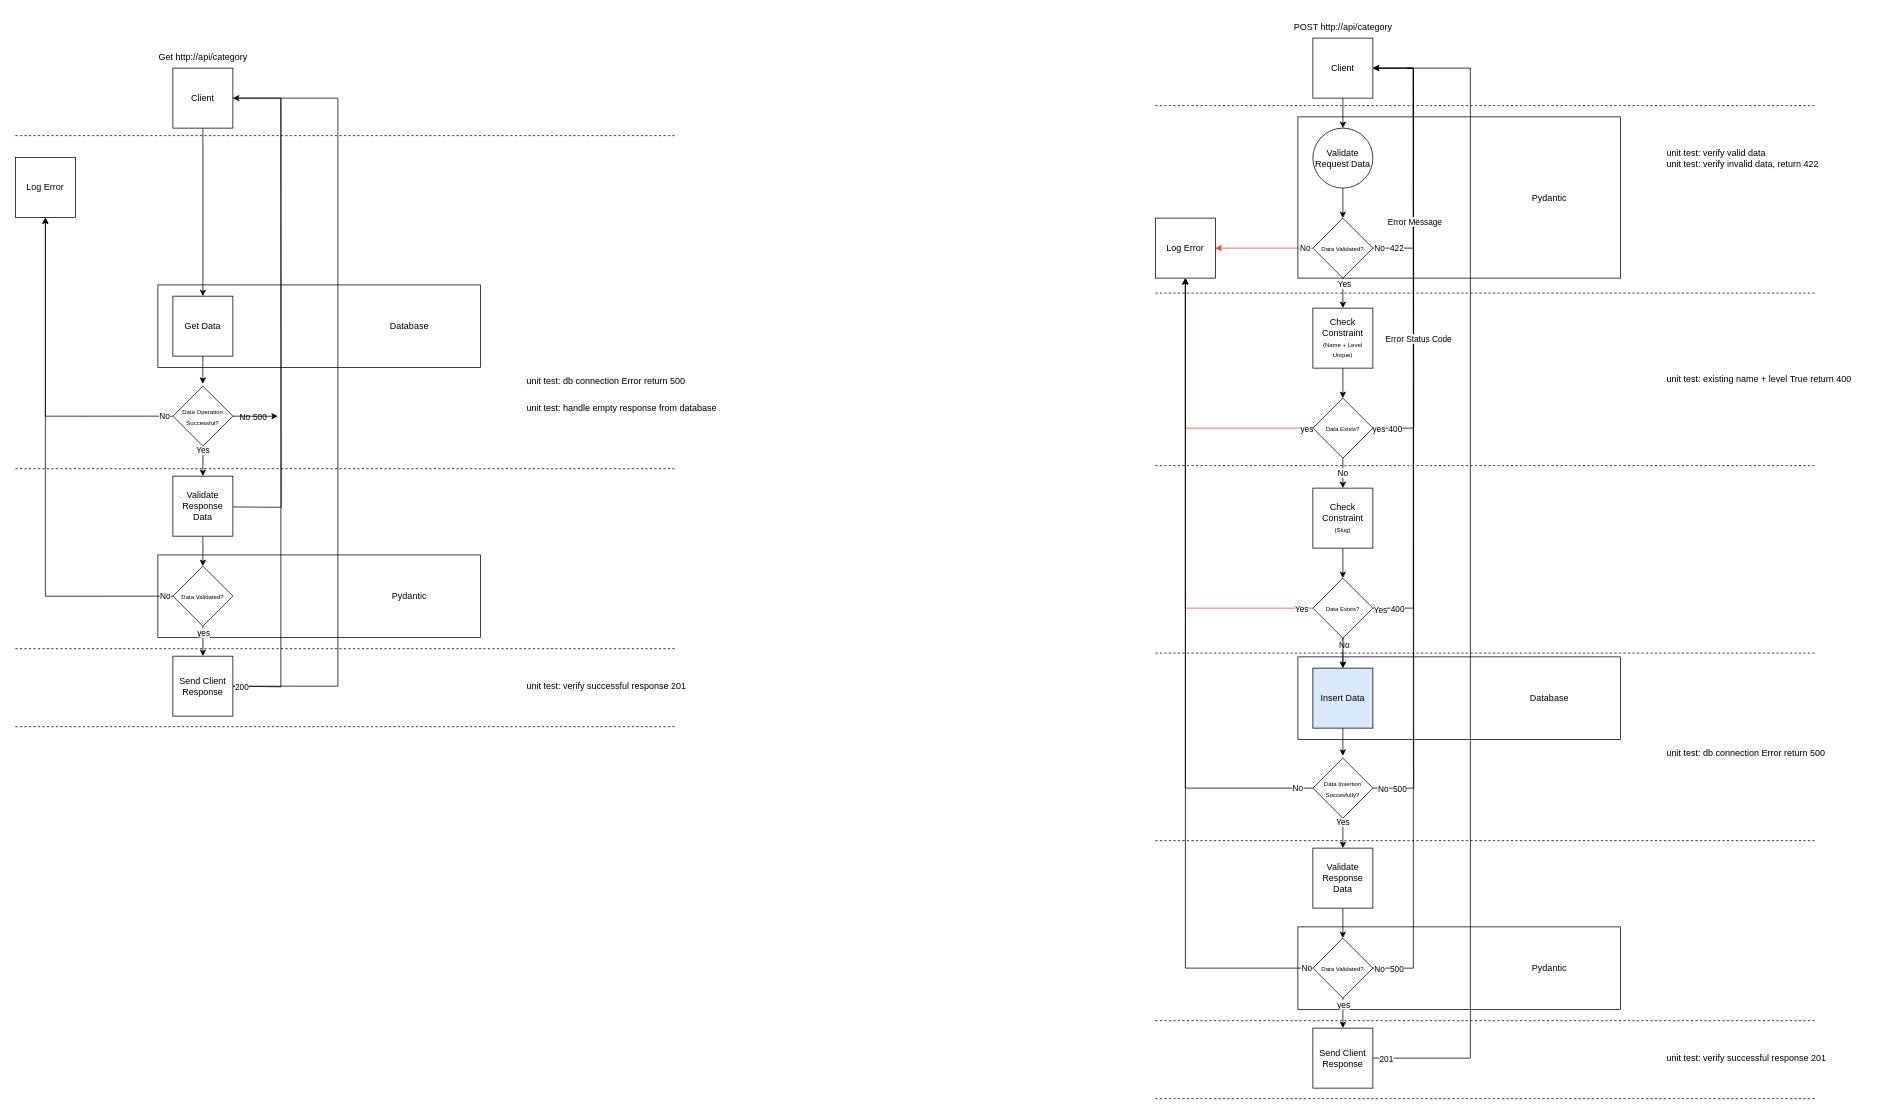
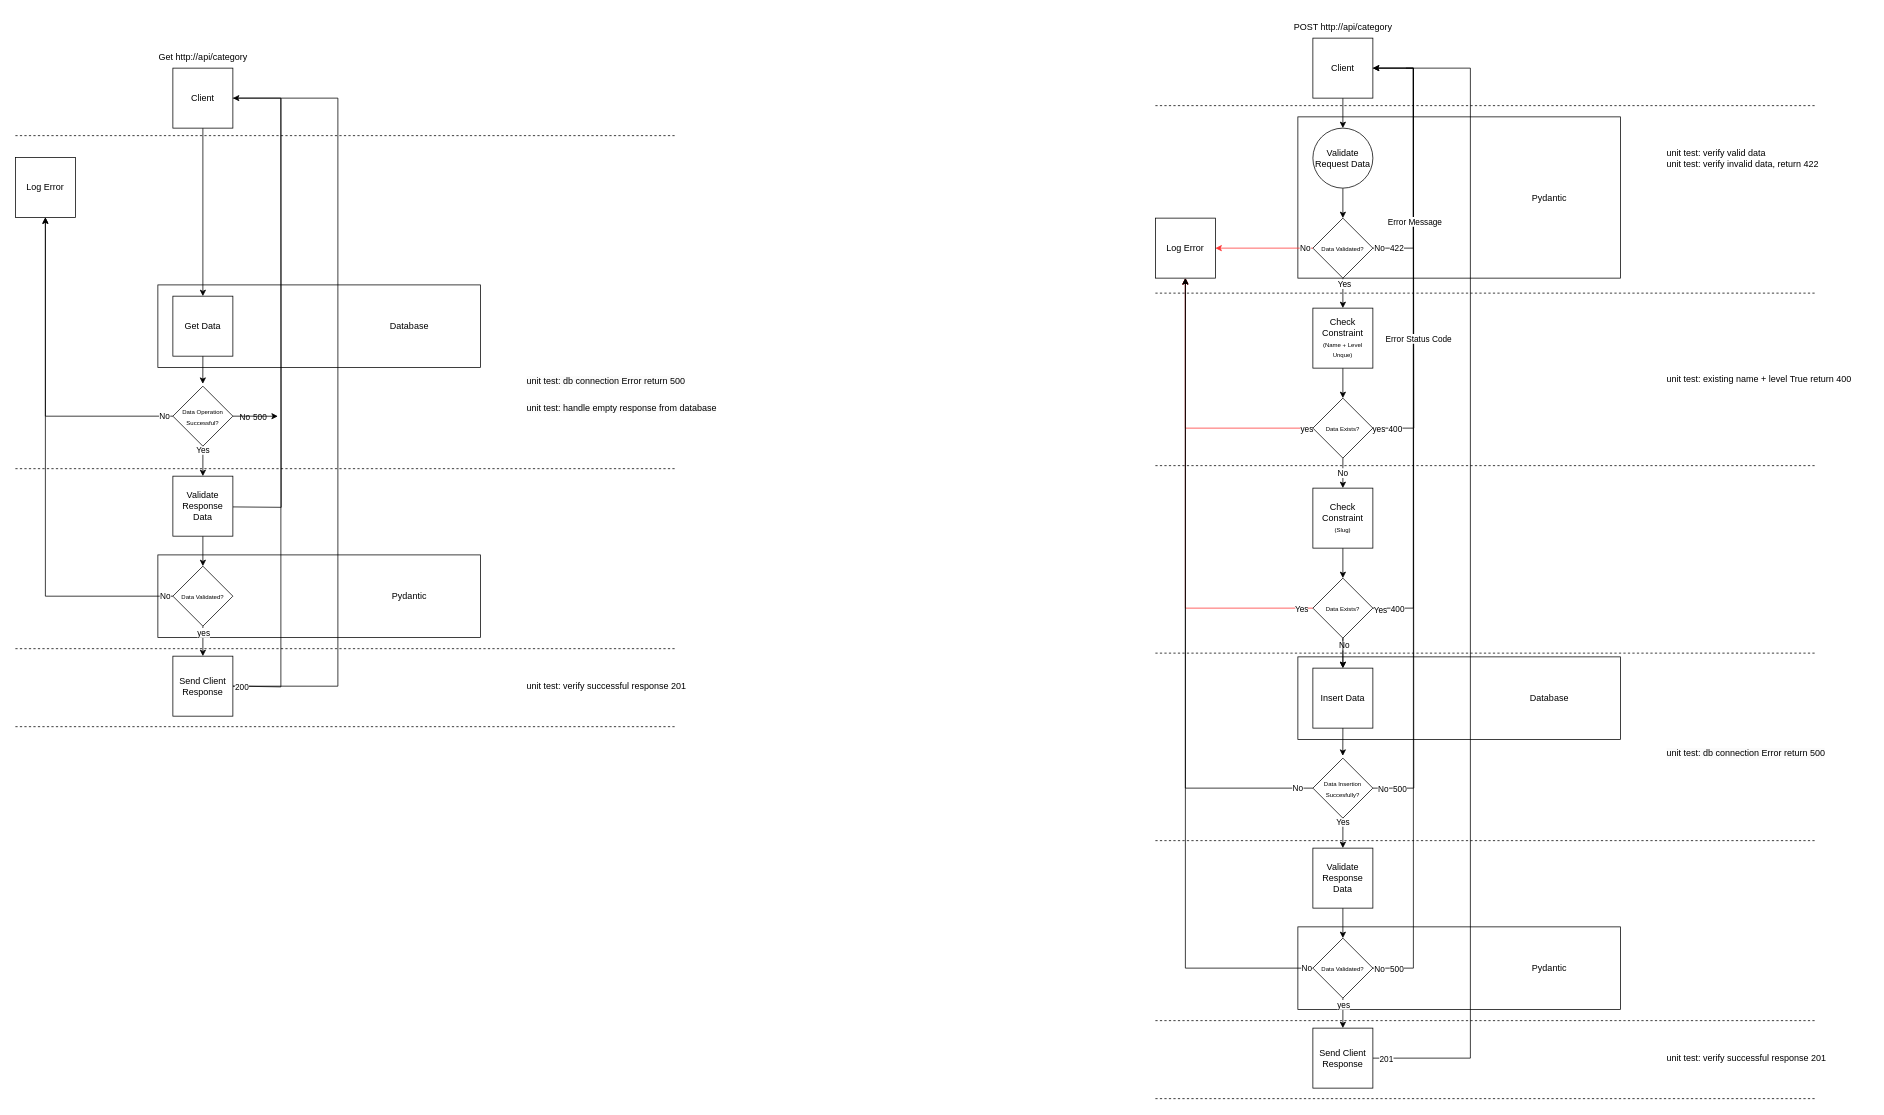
(1343, 698) -> (1343, 698)
